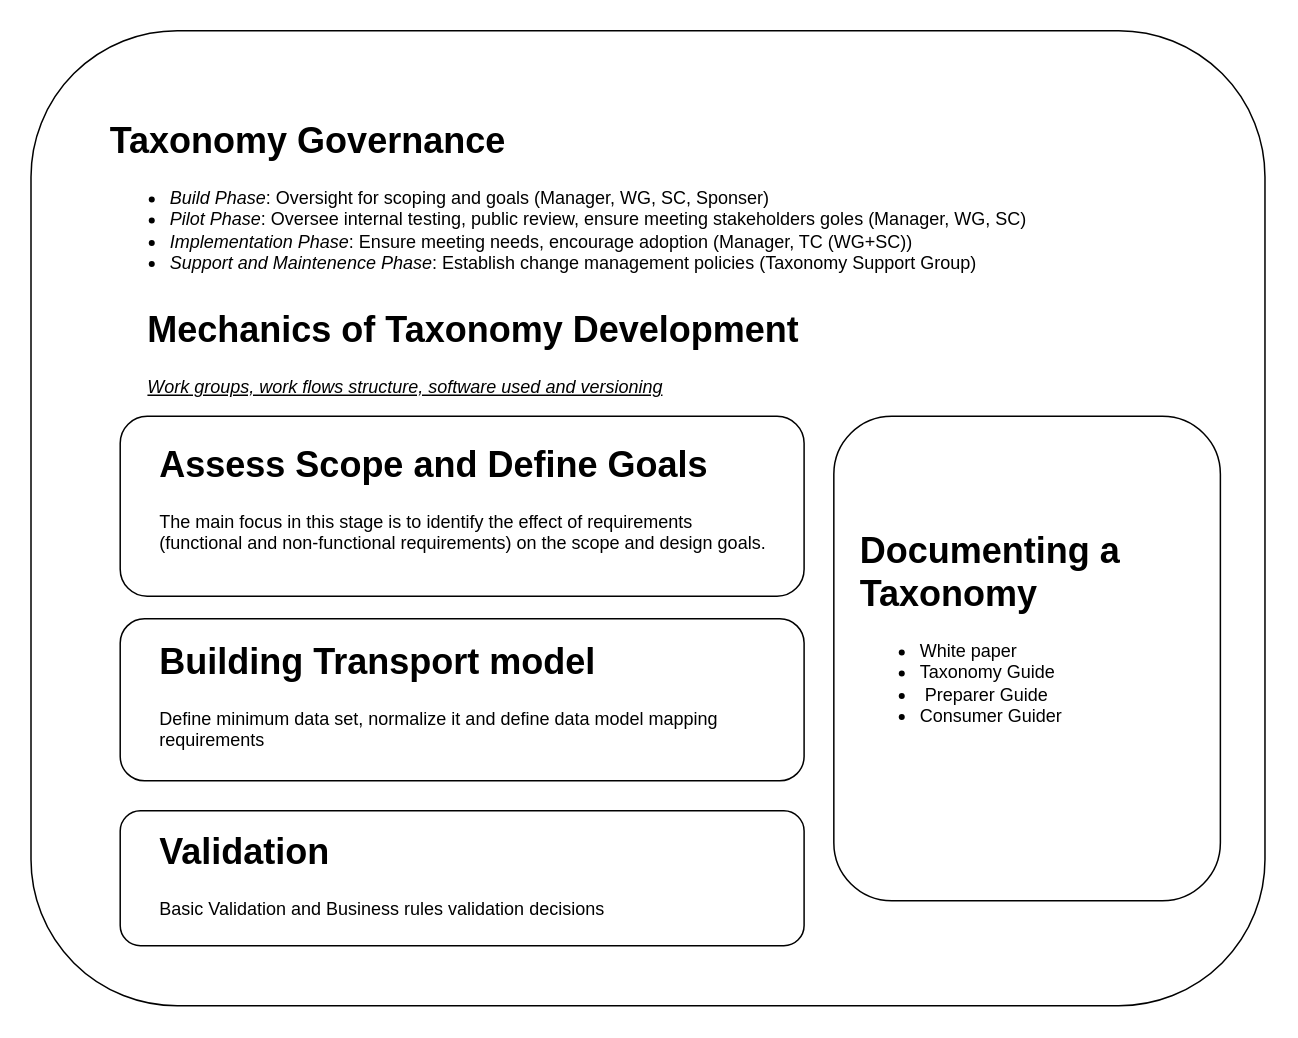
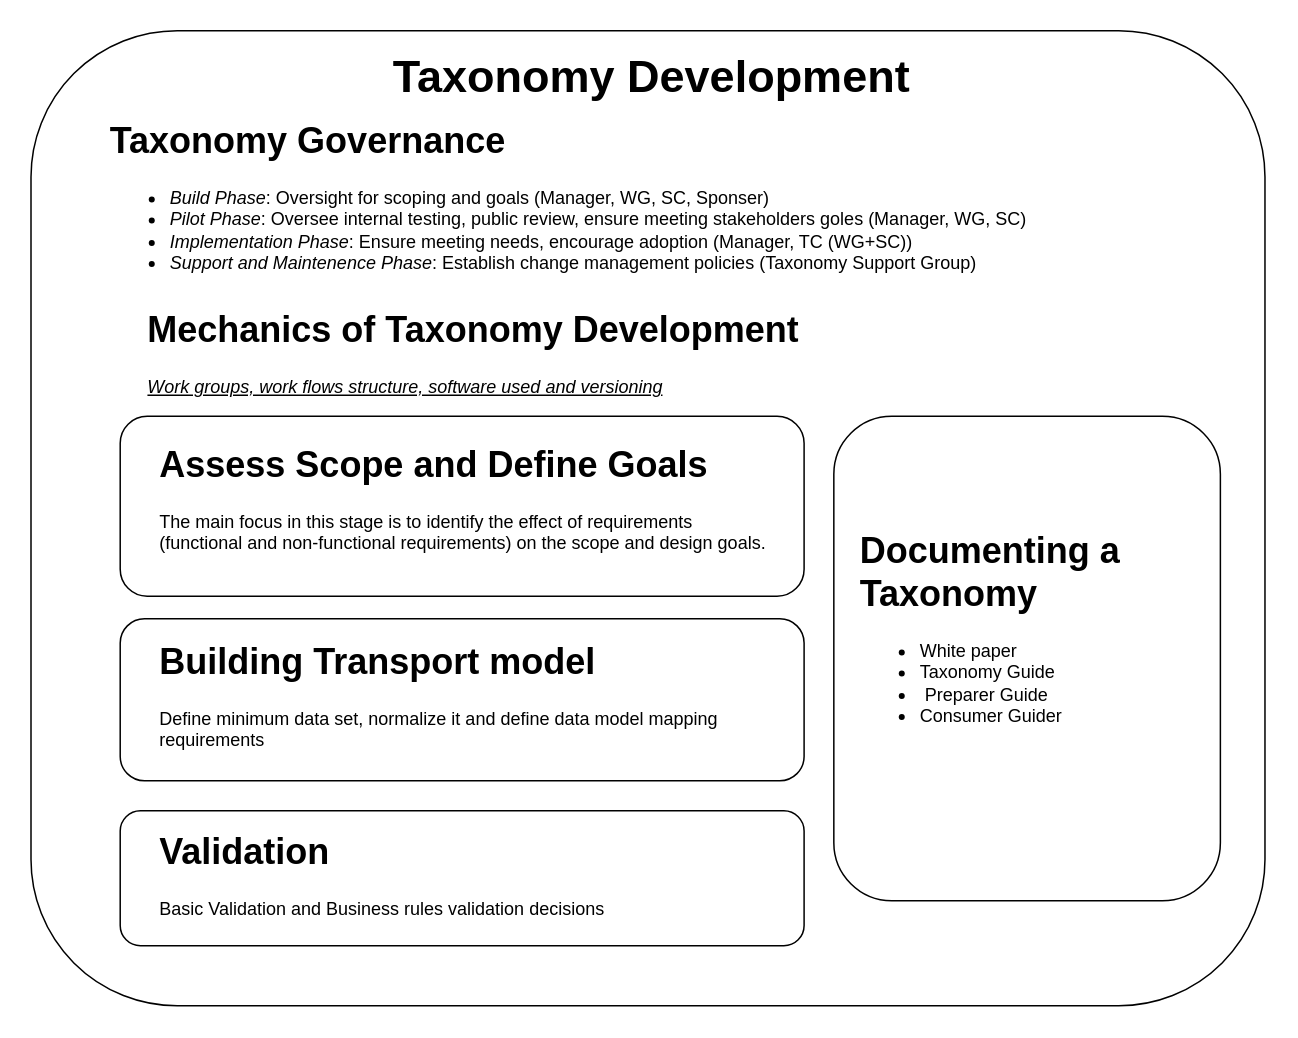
none -> (652, 76)
